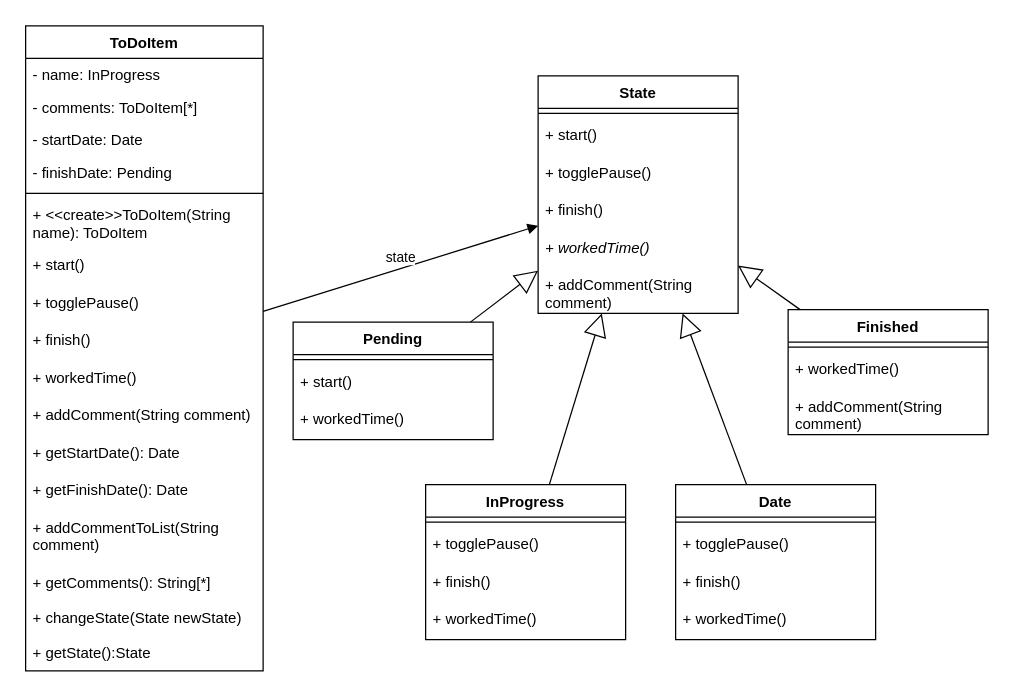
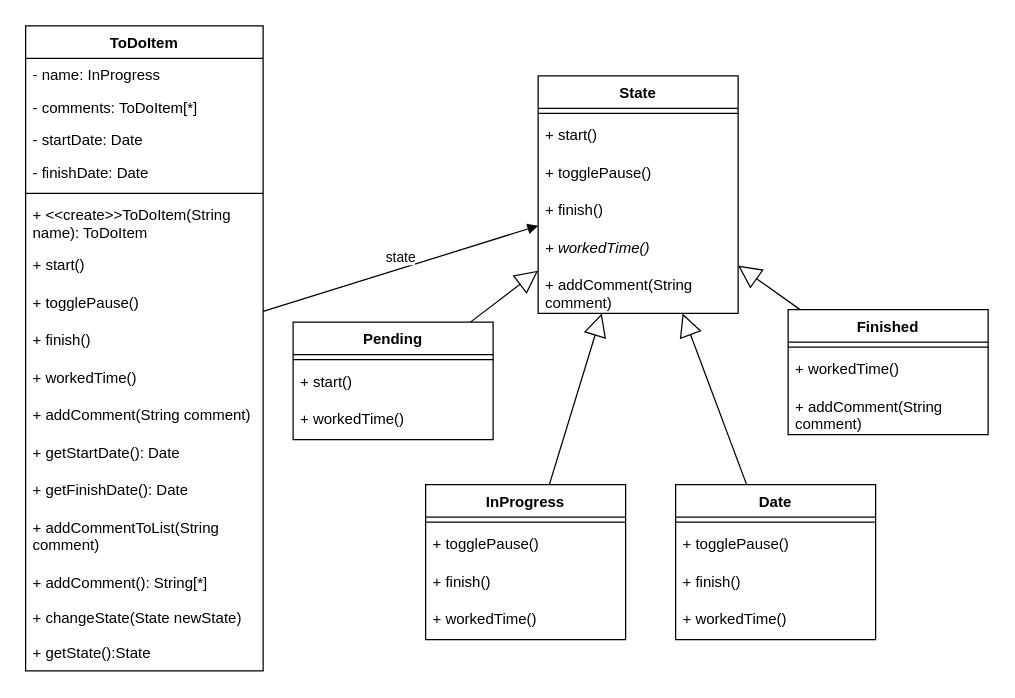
(110, 173) -> (99, 173)
(135, 583) -> (130, 583)
